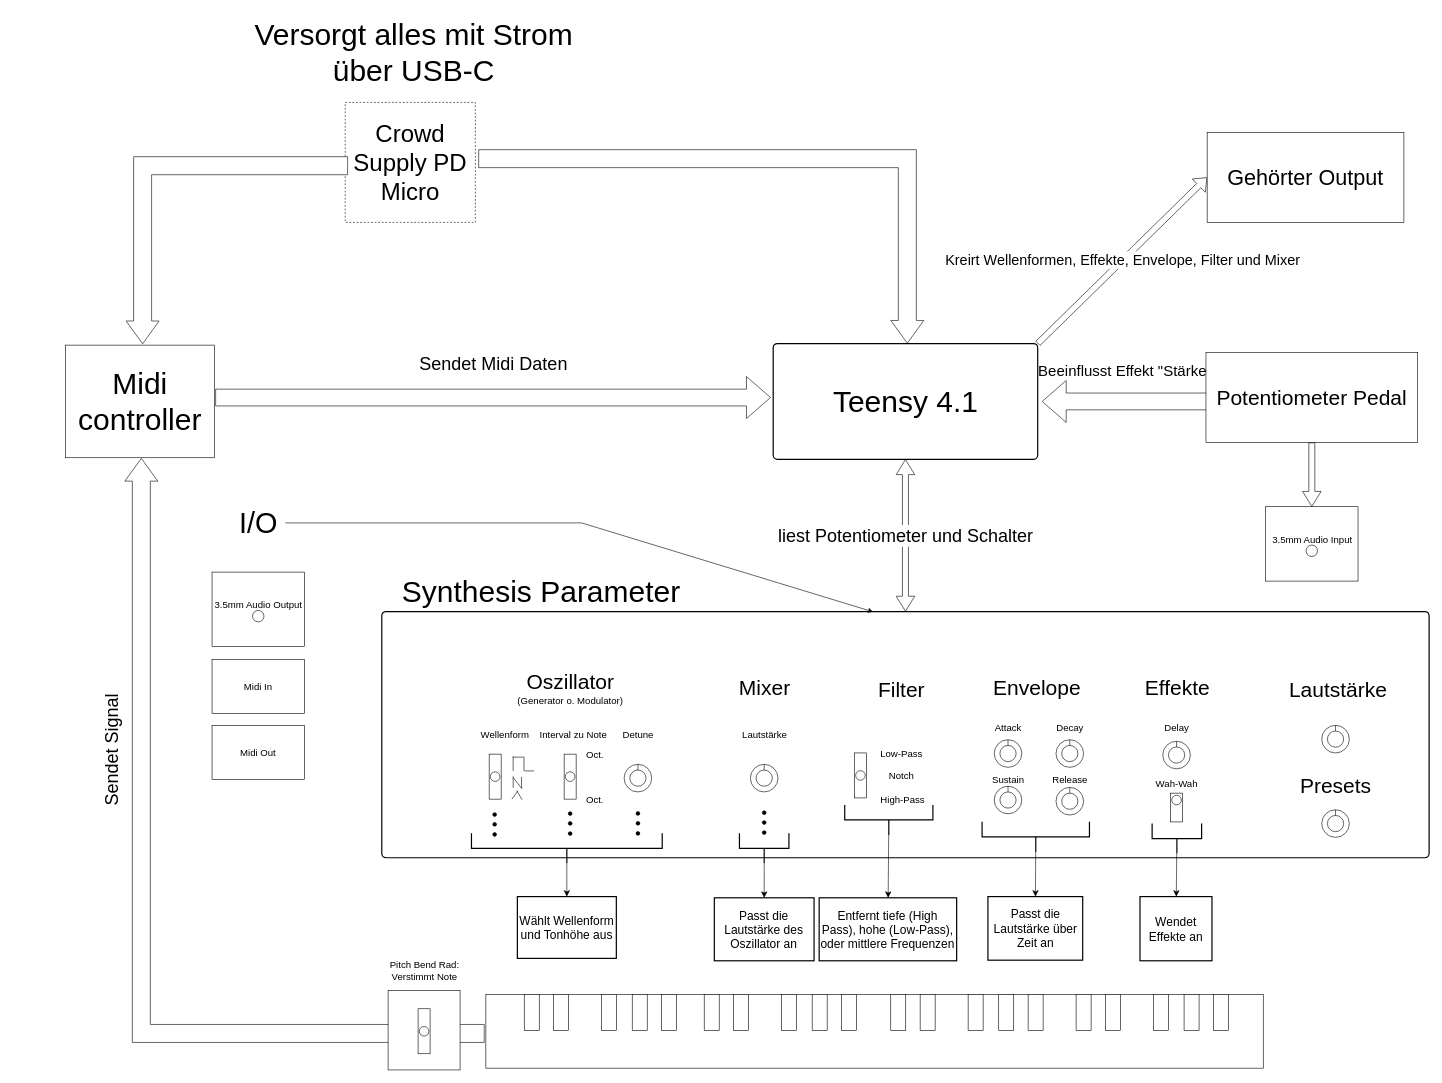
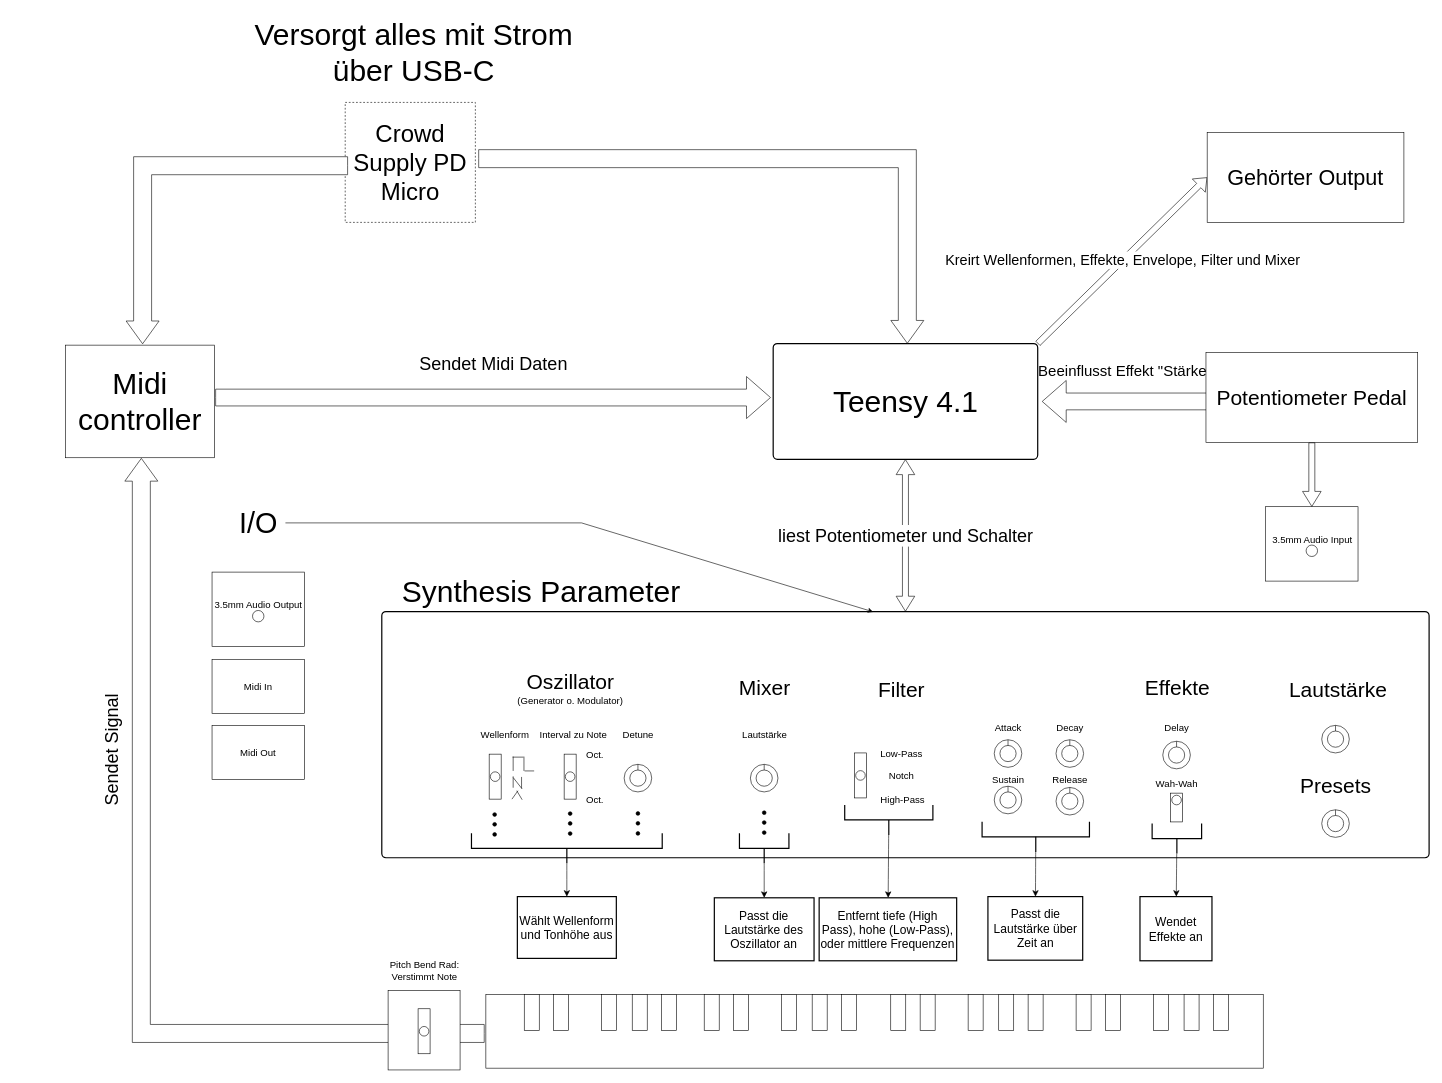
(1037, 688) -> none
